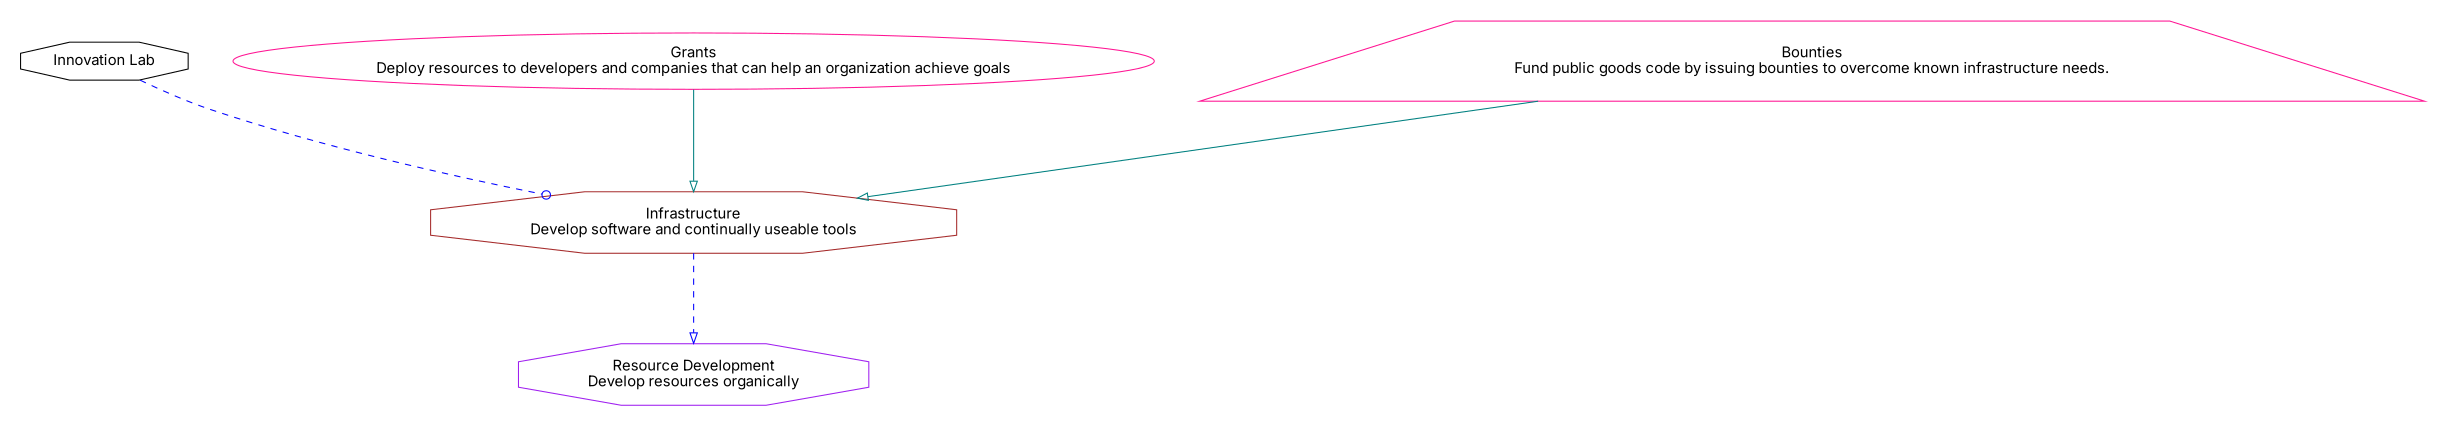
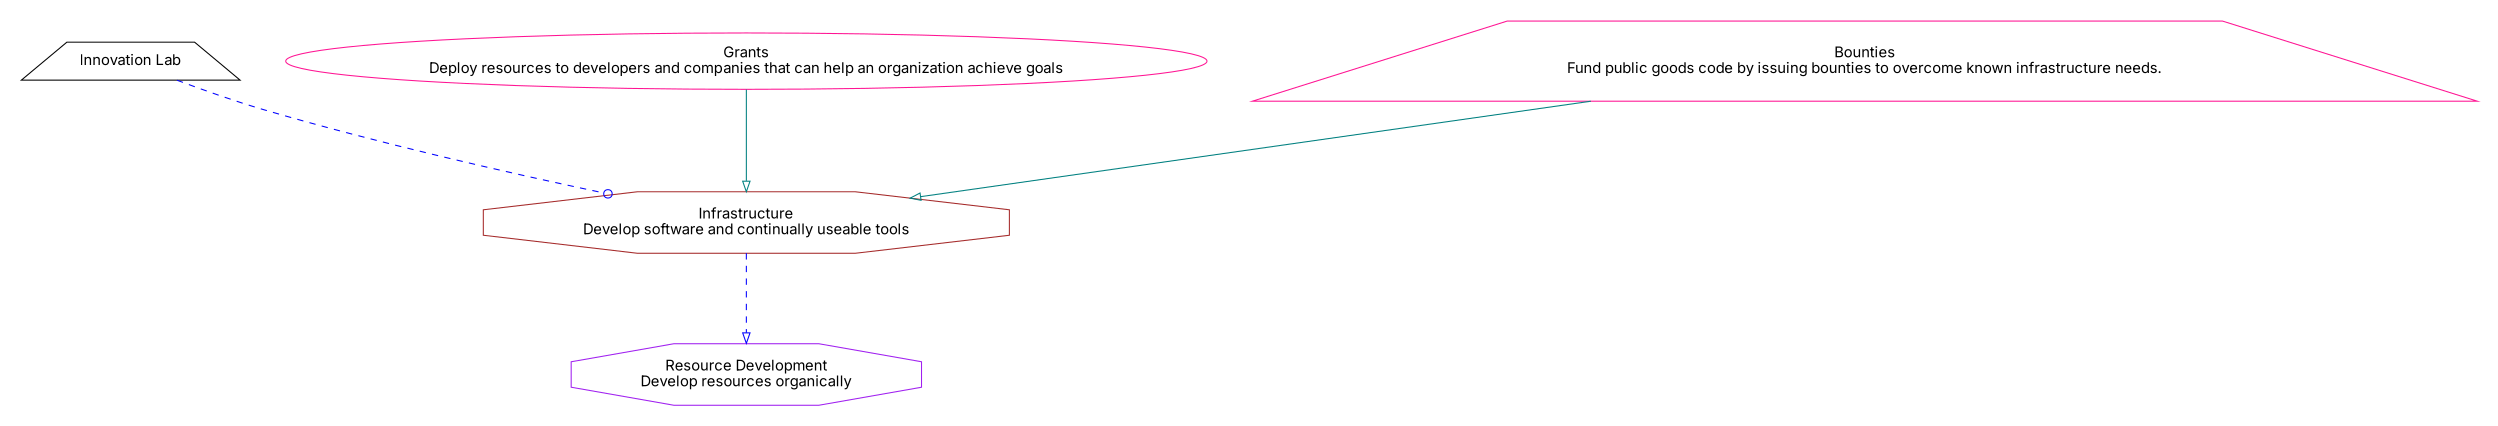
(104, 61) -> (131, 61)
